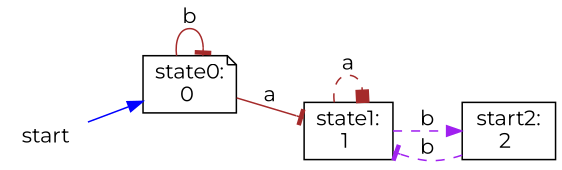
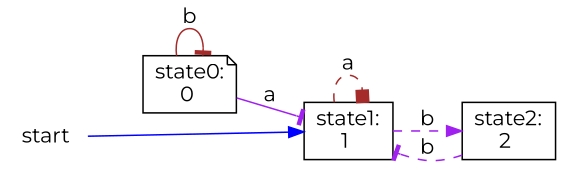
(267, 107) -> (267, 107)
(108, 114) -> (188, 134)
(509, 131) -> (509, 131)
